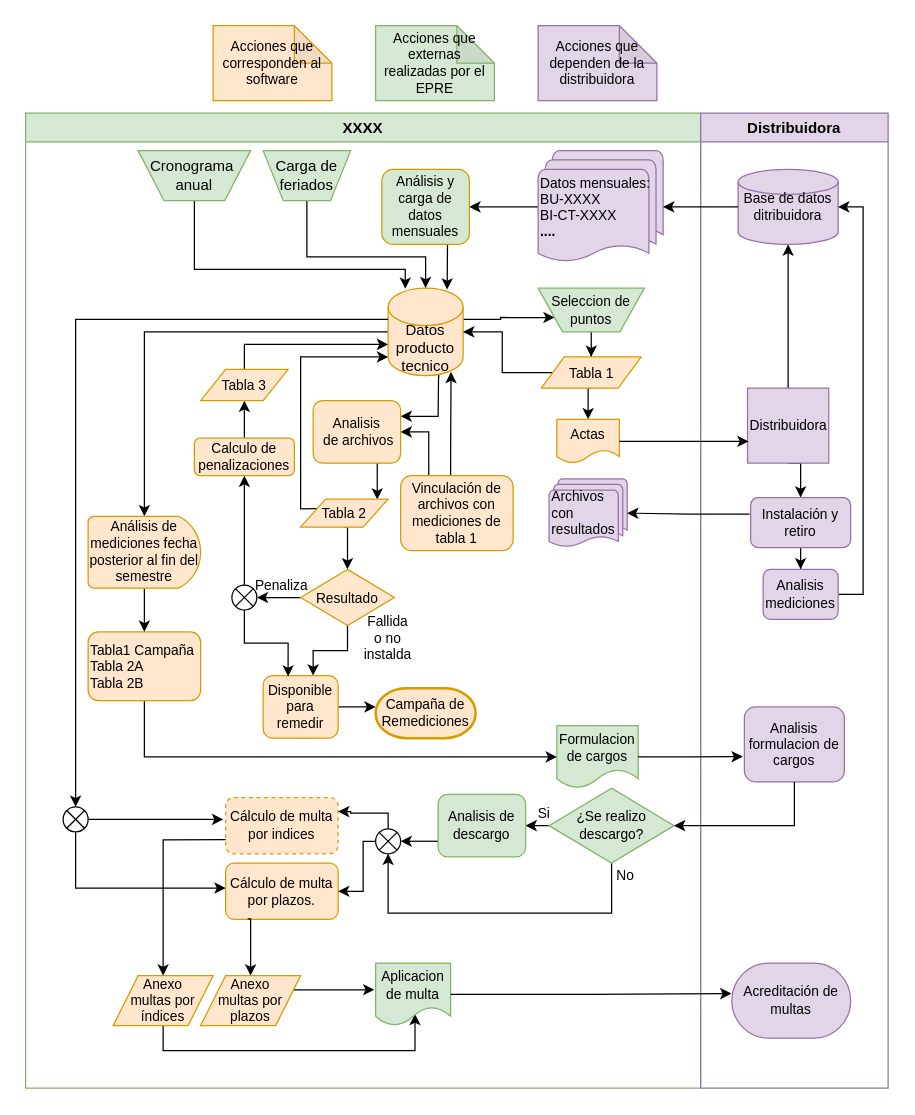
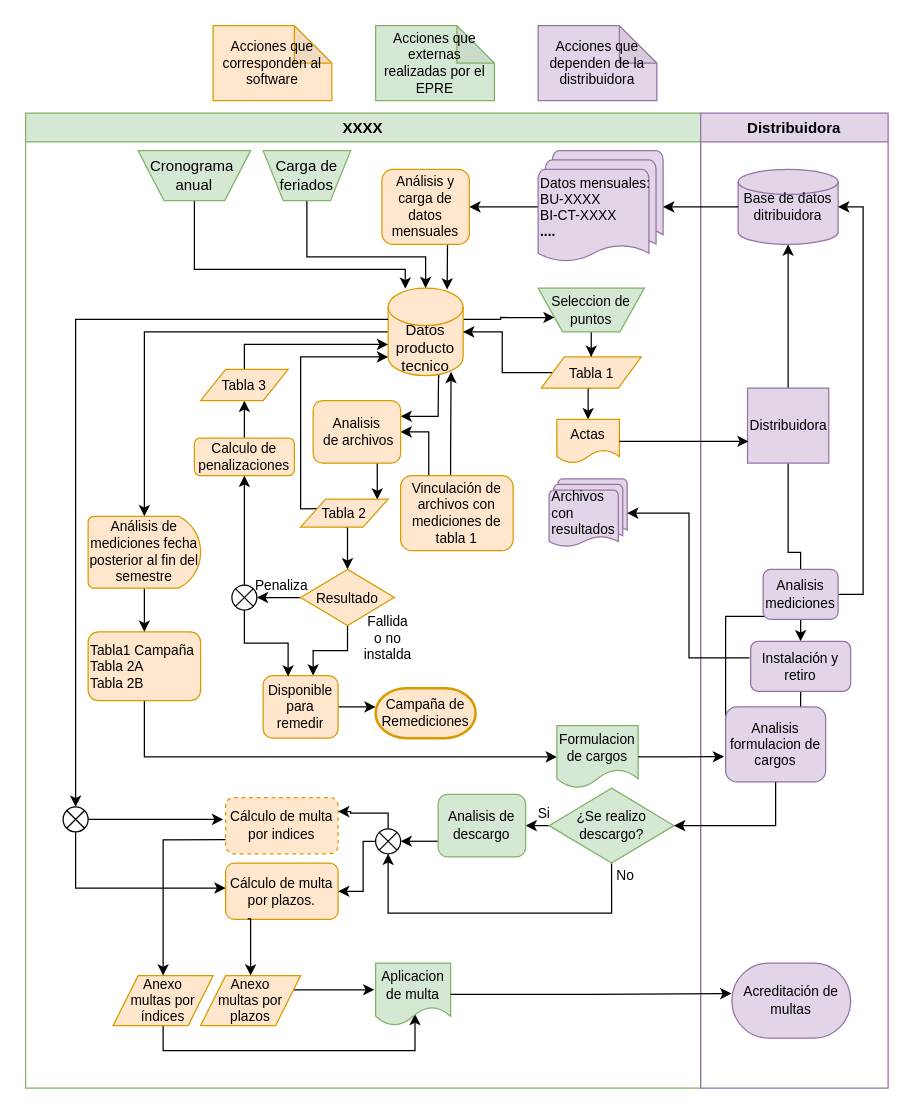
(426, 207) -> (426, 207)
(801, 523) -> (801, 666)
(794, 744) -> (776, 744)
